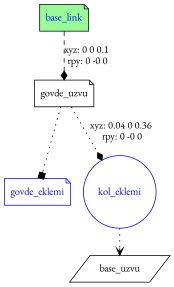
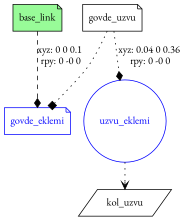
(64, 18) -> (37, 18)
(64, 51) -> (37, 65)
(120, 192) -> (125, 121)
(120, 269) -> (125, 203)
